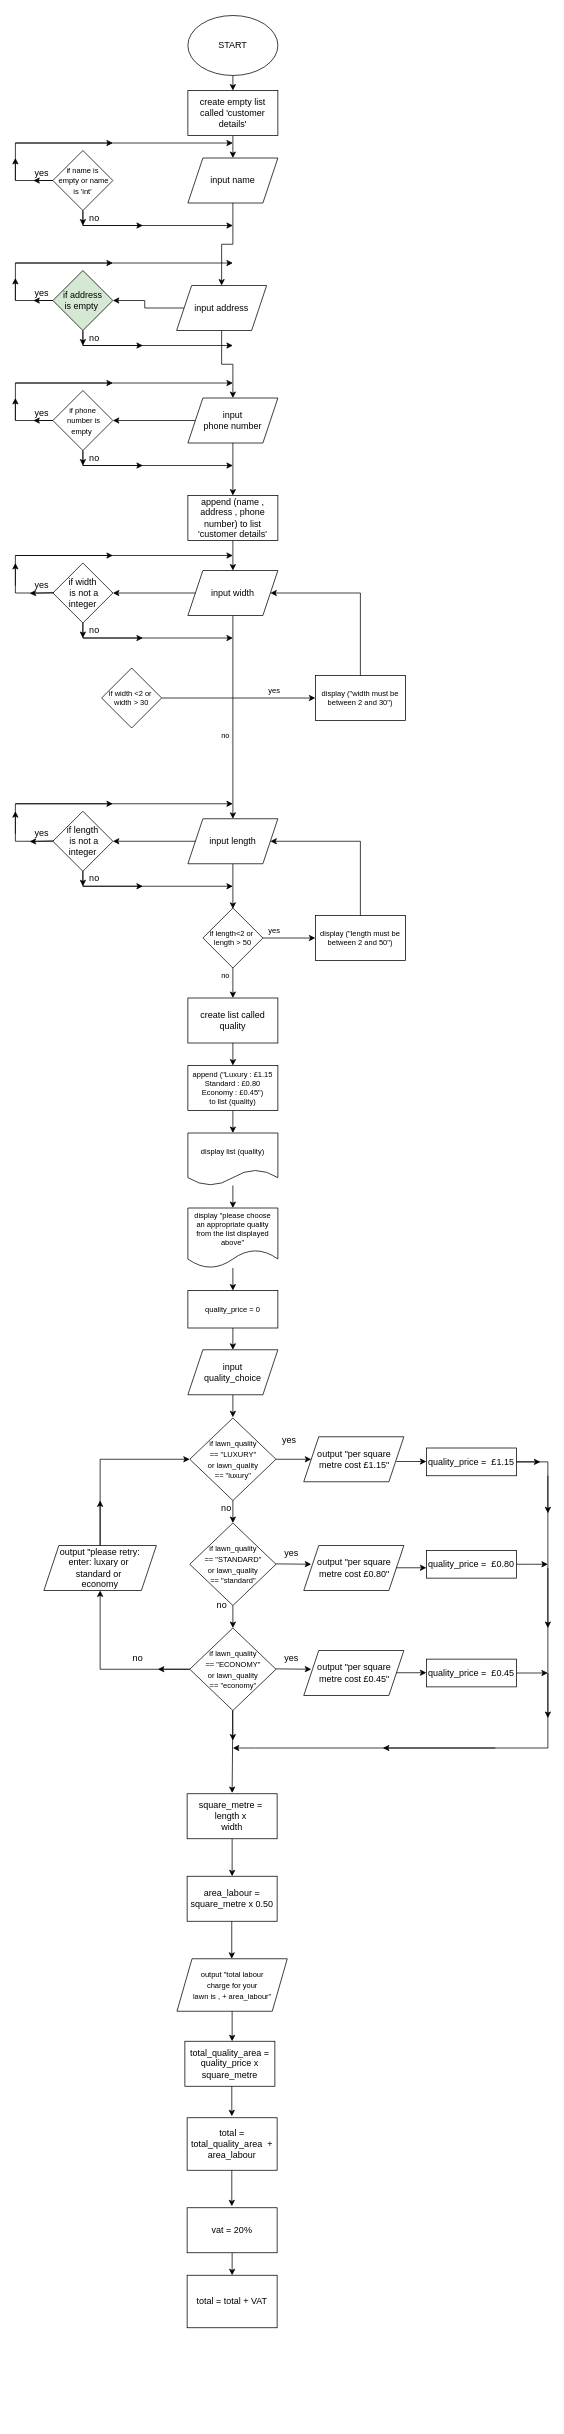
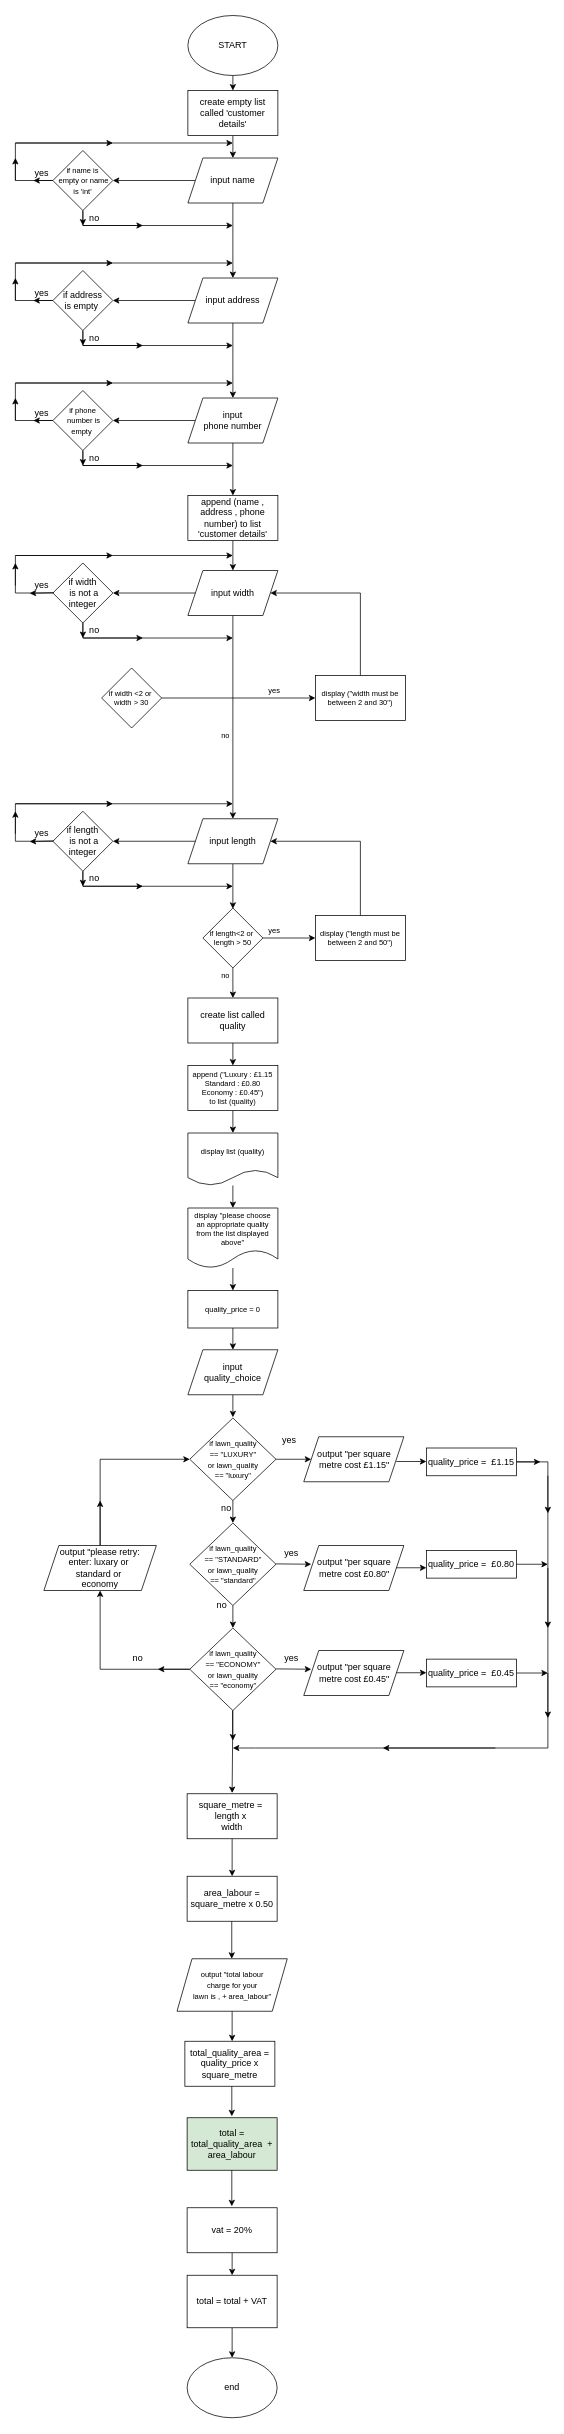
none -> (157, 180)
(83, 300) -> (83, 300)
(222, 308) -> (233, 300)
(232, 2144) -> (232, 2144)
none -> (232, 2351)
none -> (232, 2388)
